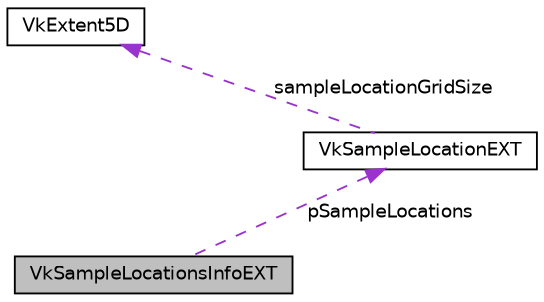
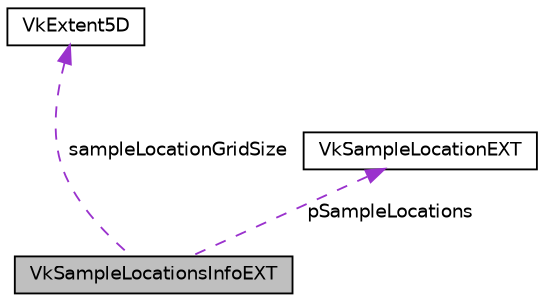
(257, 92) -> (64, 171)
